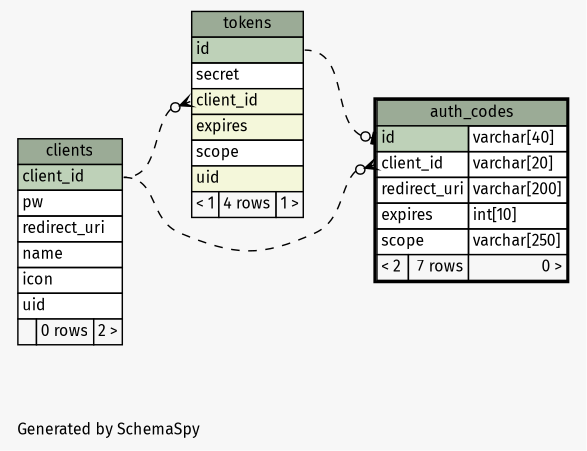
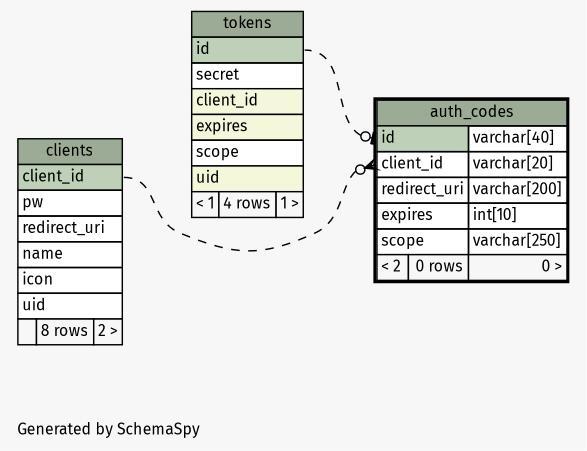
(154, 150) -> none
(441, 267) -> (440, 267)
(65, 331) -> (65, 331)
